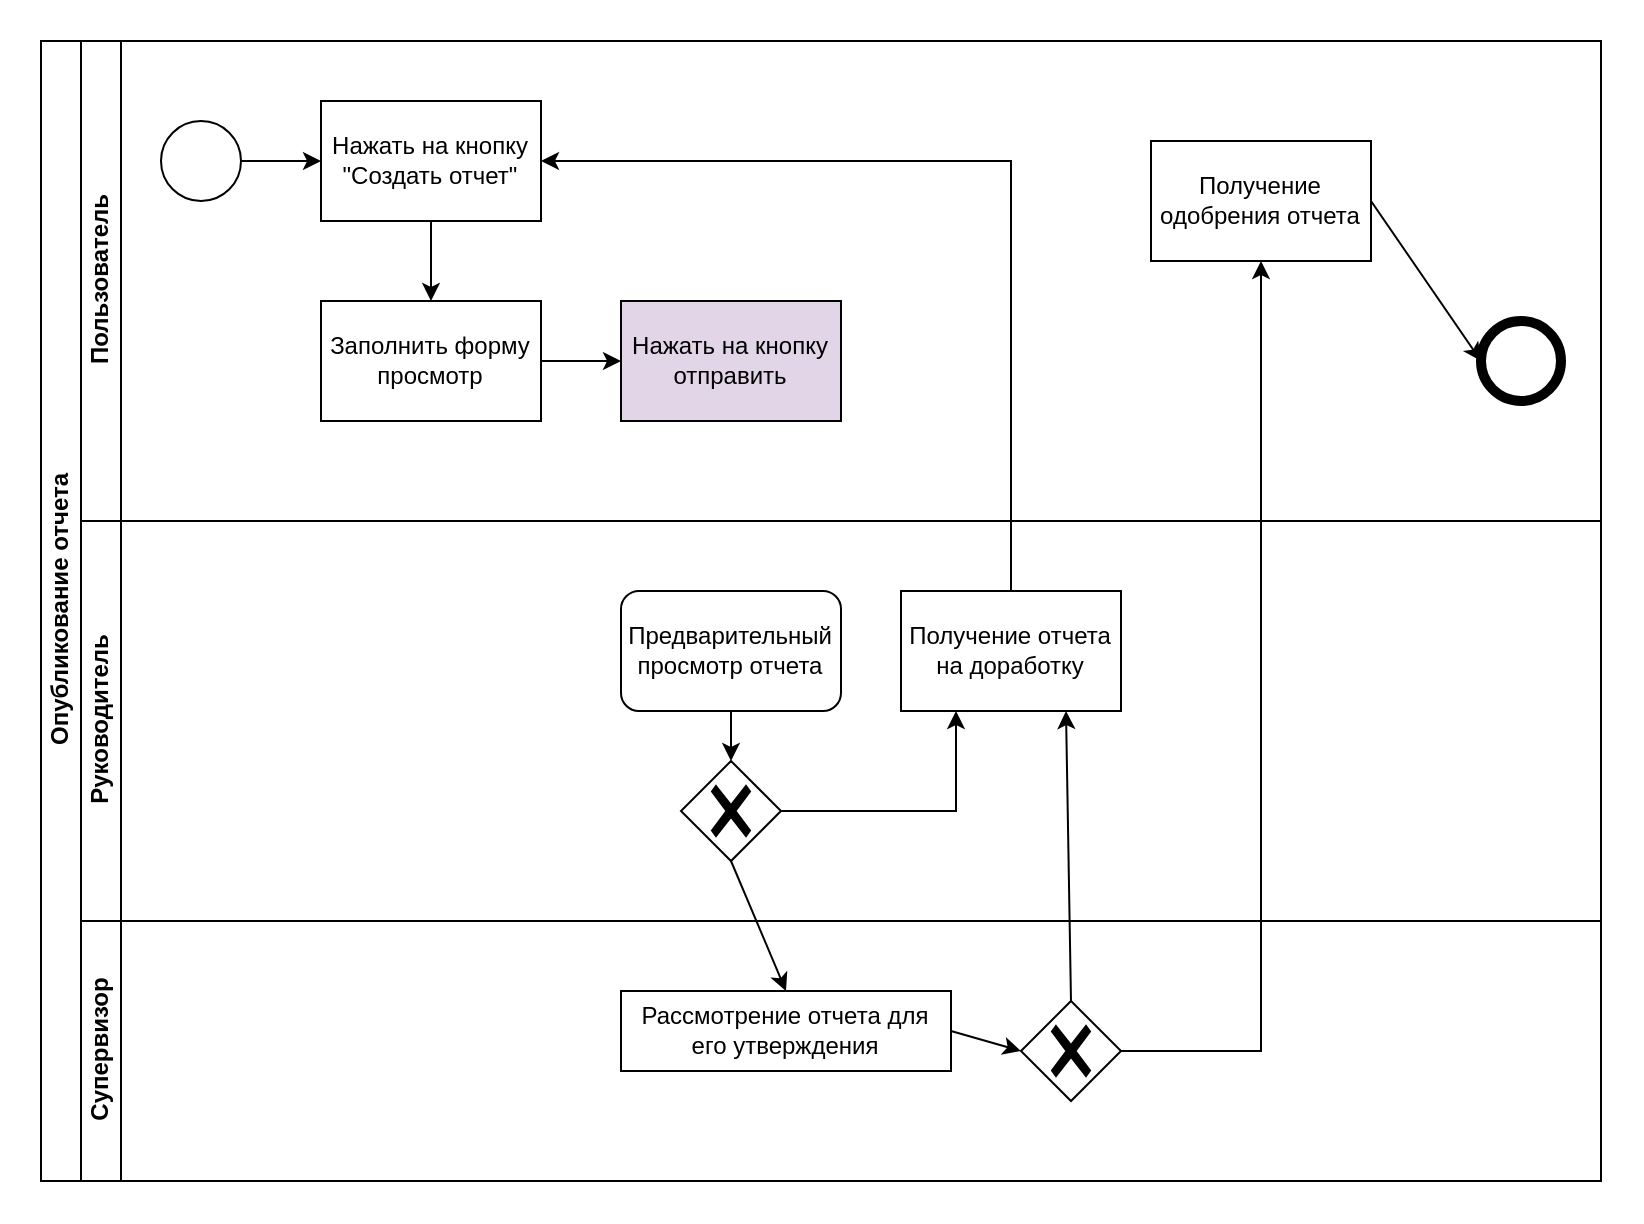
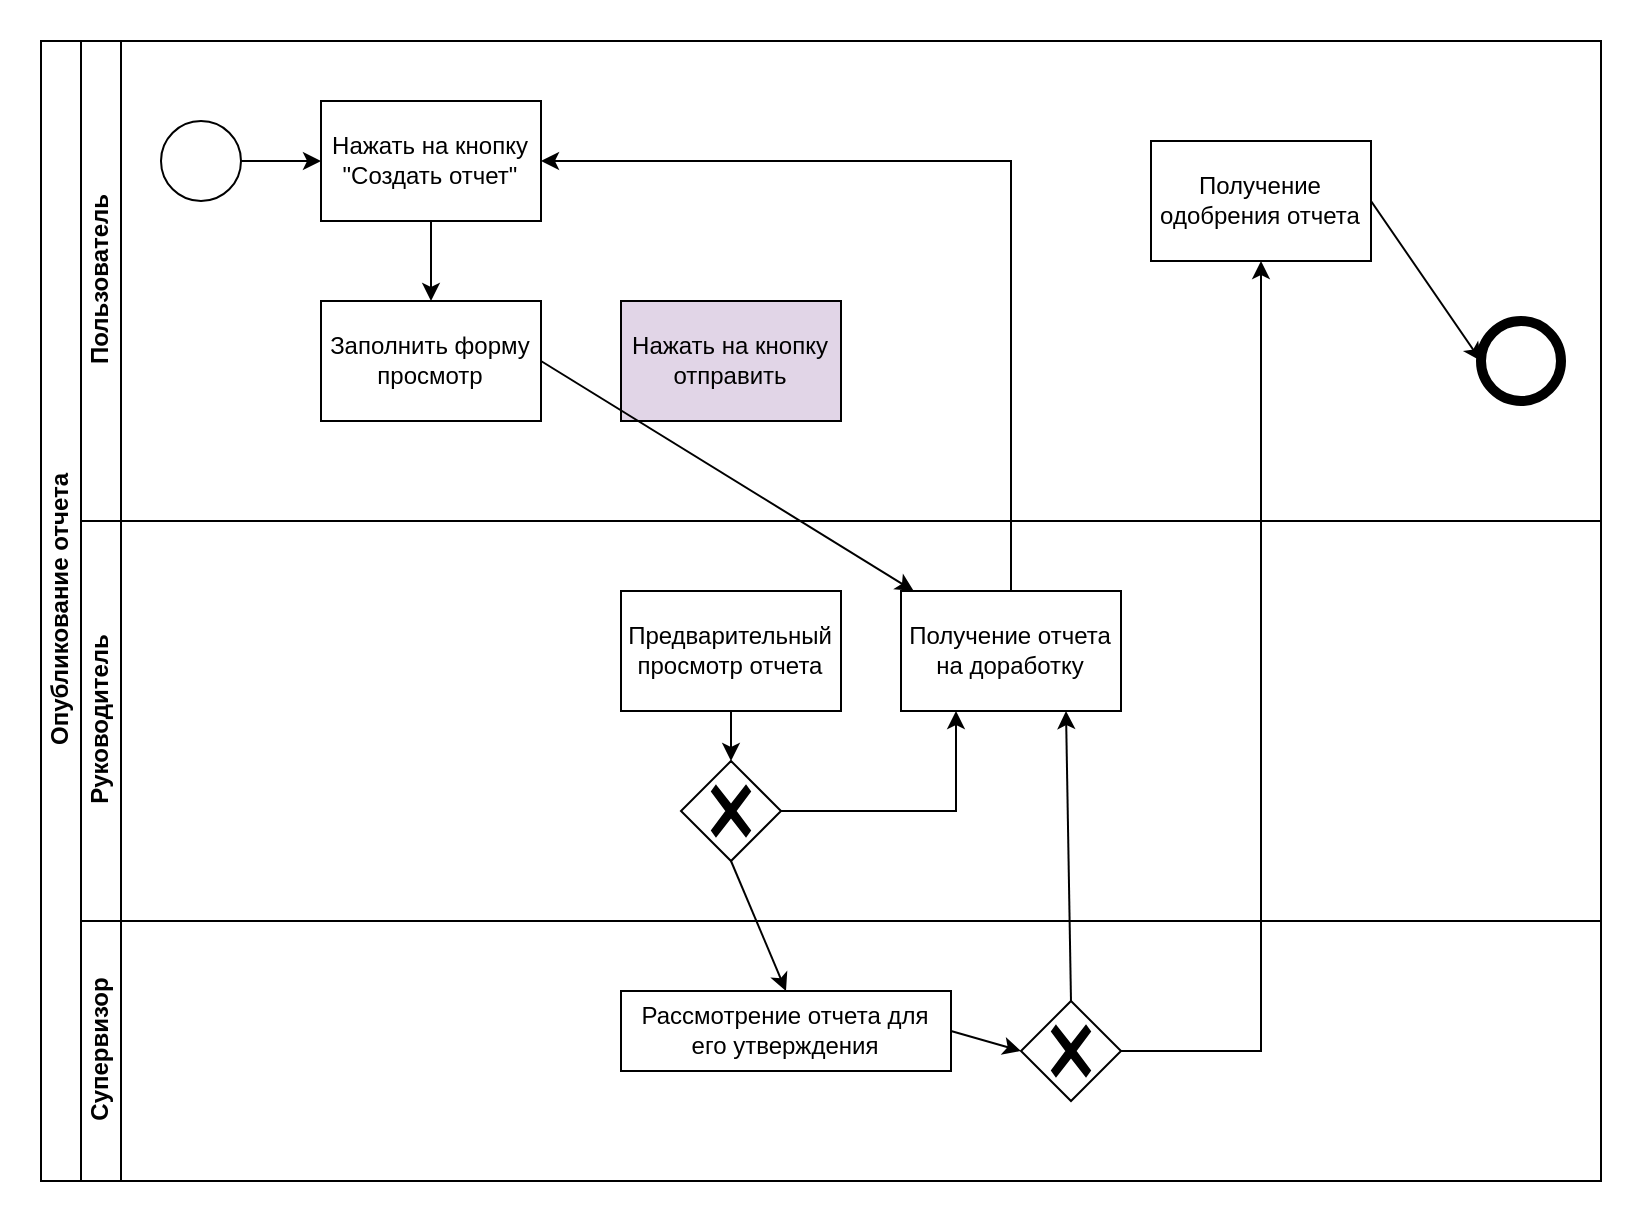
(574, 361) -> (667, 439)
(731, 651) -> (731, 651)
